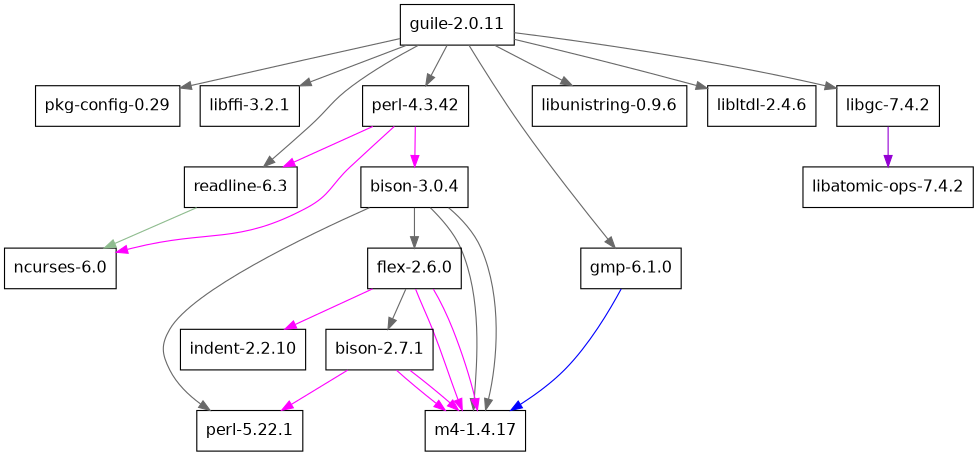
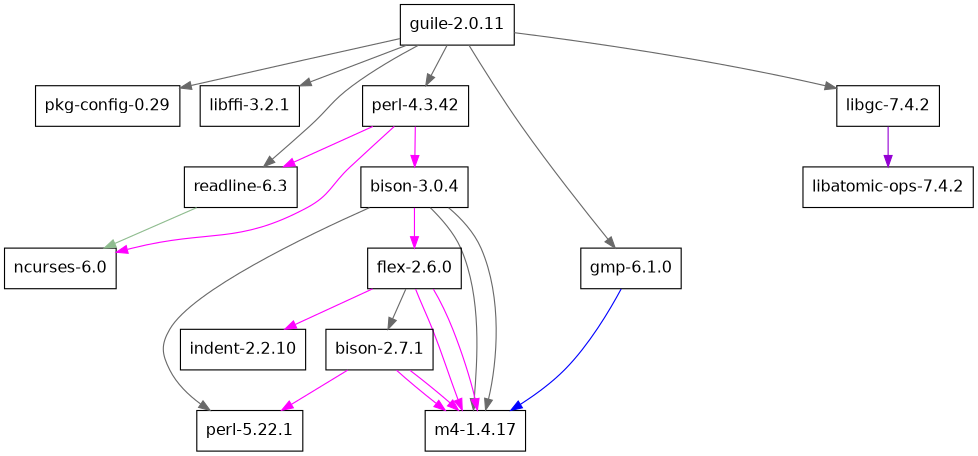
(610, 106) -> none
(762, 106) -> none
(414, 222) -> (414, 222)
